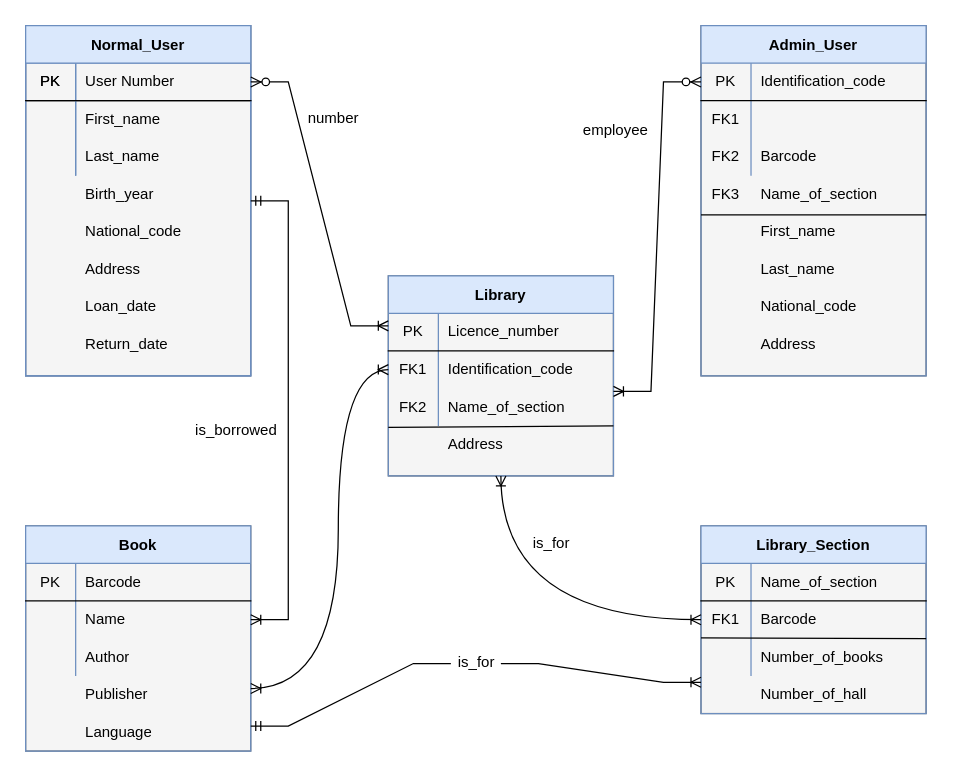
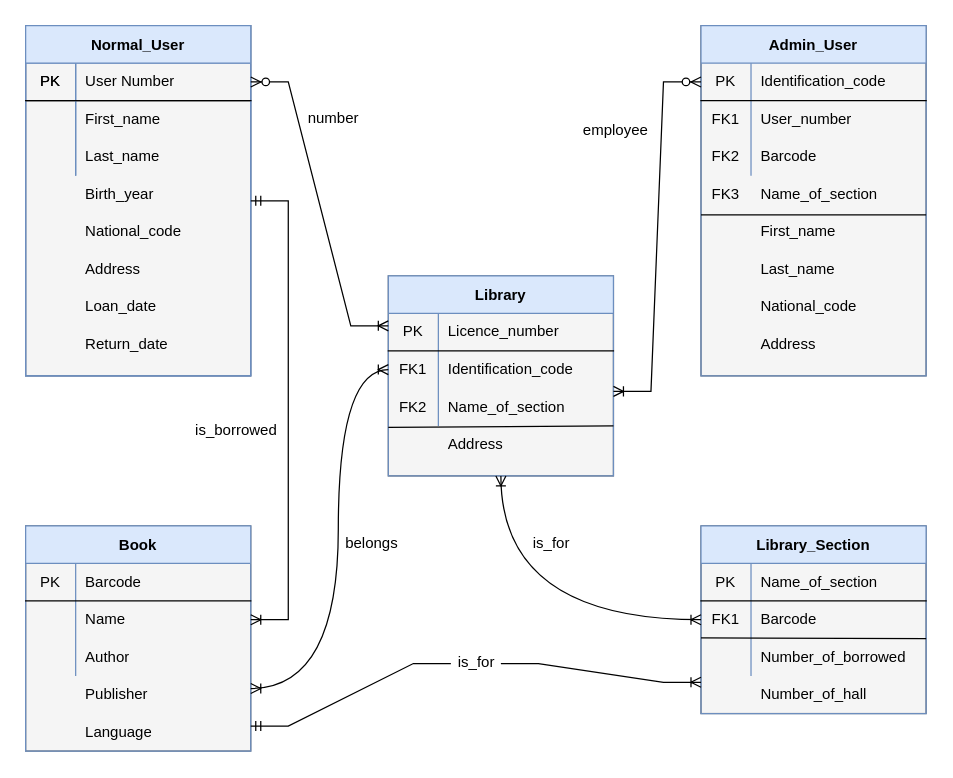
none -> (838, 119)
none -> (376, 544)
(824, 657) -> (836, 657)
